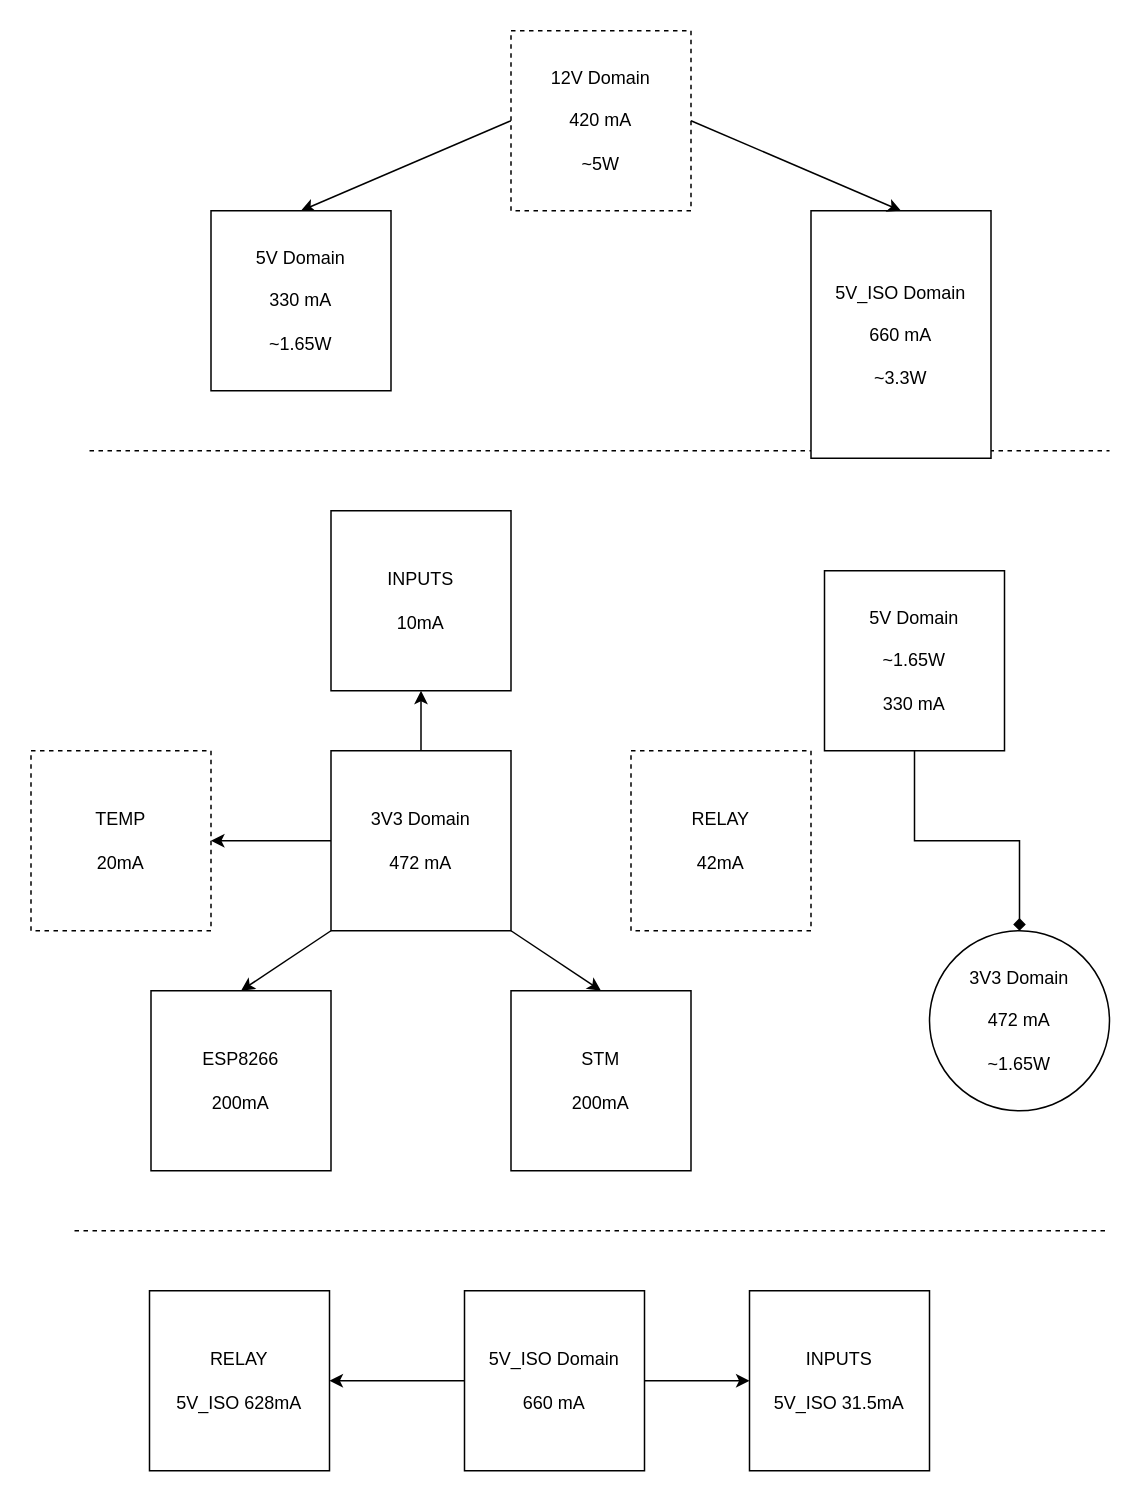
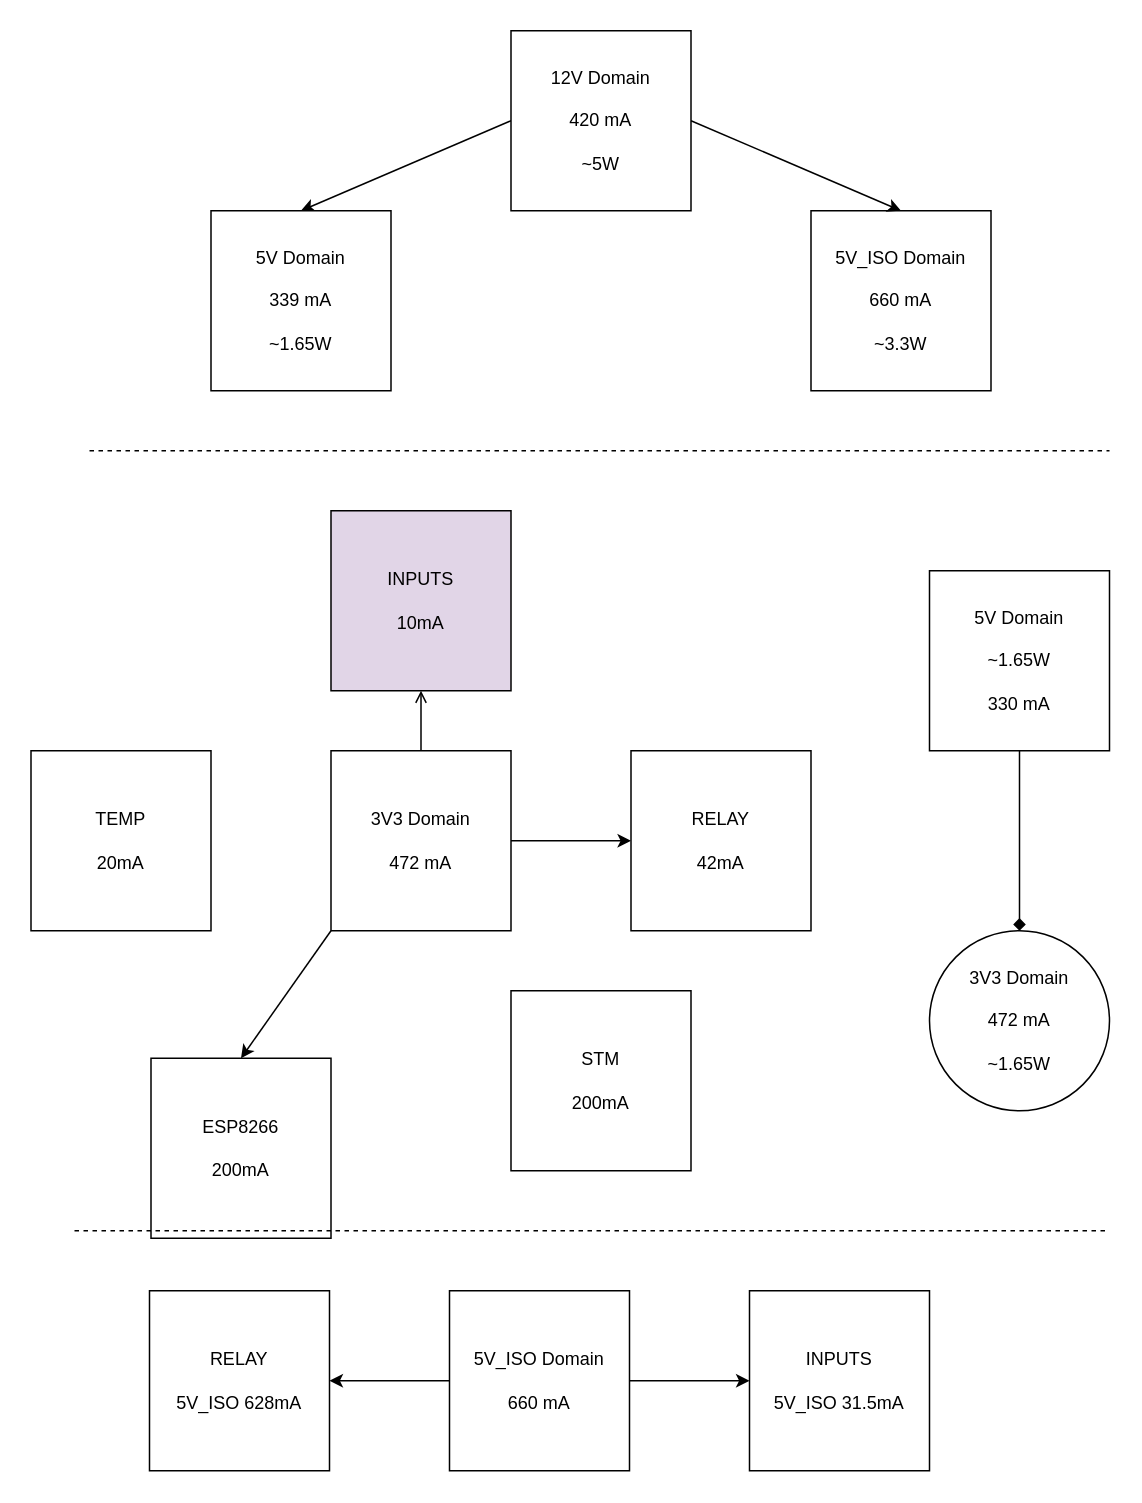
(601, 121) -> (601, 121)
(301, 301) -> (301, 301)
(901, 335) -> (901, 301)
(421, 601) -> (421, 601)
(914, 661) -> (1019, 661)
(421, 702) -> (421, 699)
(121, 841) -> (121, 841)
(276, 841) -> none
none -> (566, 841)
(721, 841) -> (721, 841)
(552, 958) -> none
(241, 1081) -> (241, 1148)
(554, 1381) -> (539, 1381)
